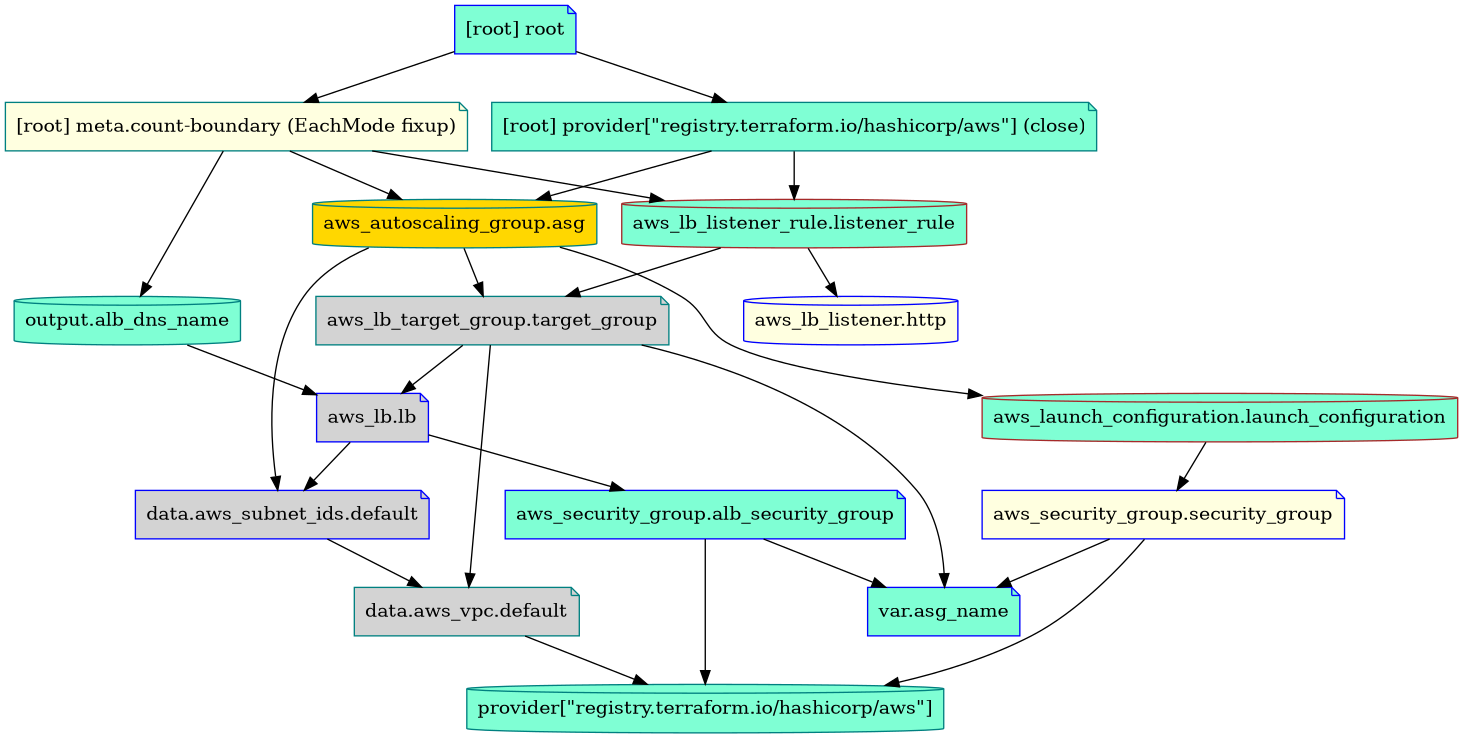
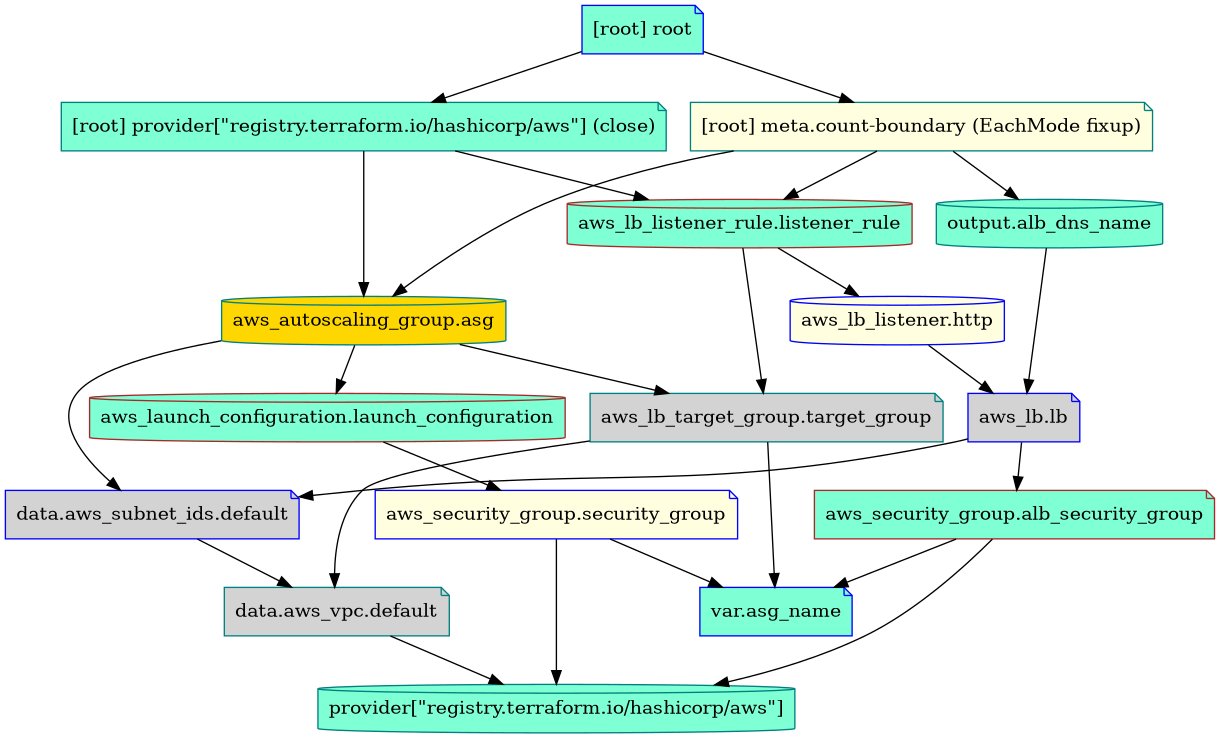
(438, 365) -> (955, 365)
(705, 515) -> (1014, 515)
